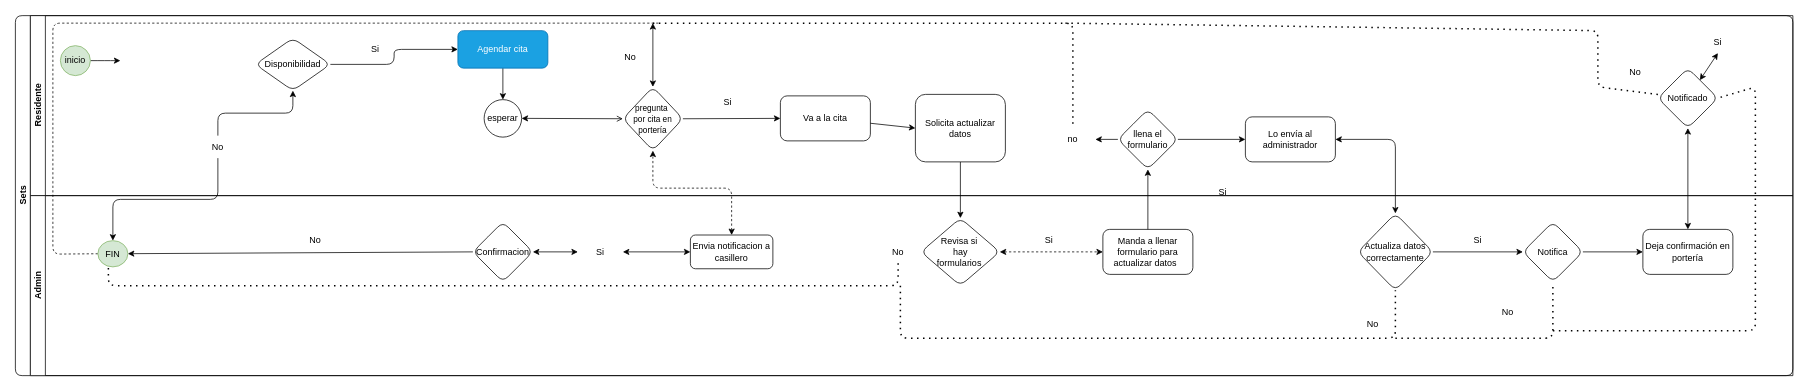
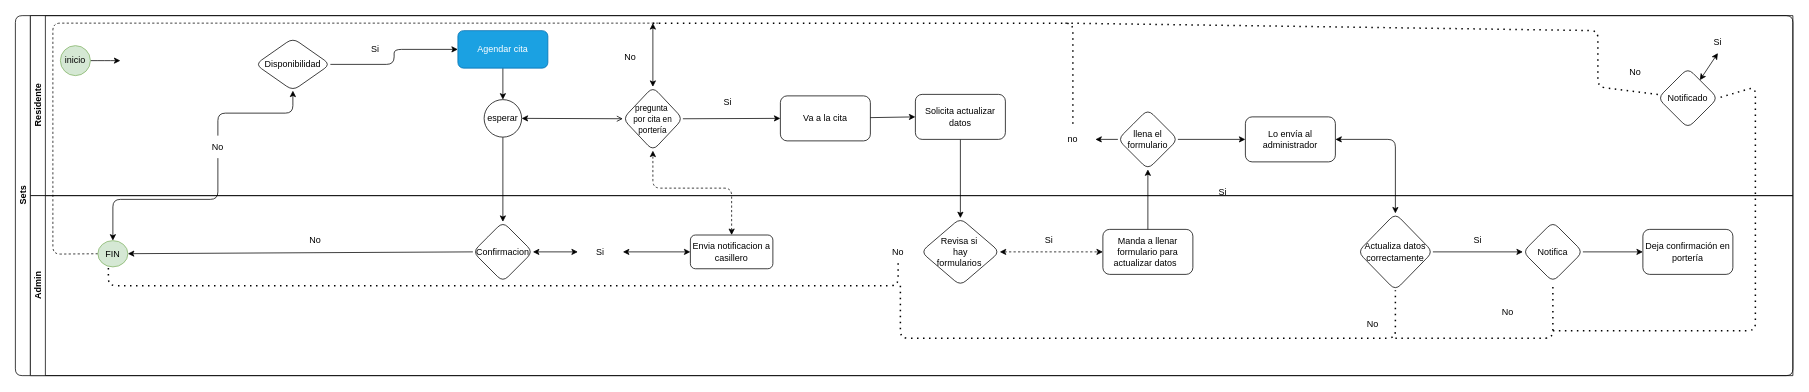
(960, 128) -> (960, 117)
none -> (503, 215)
(1688, 222) -> none
